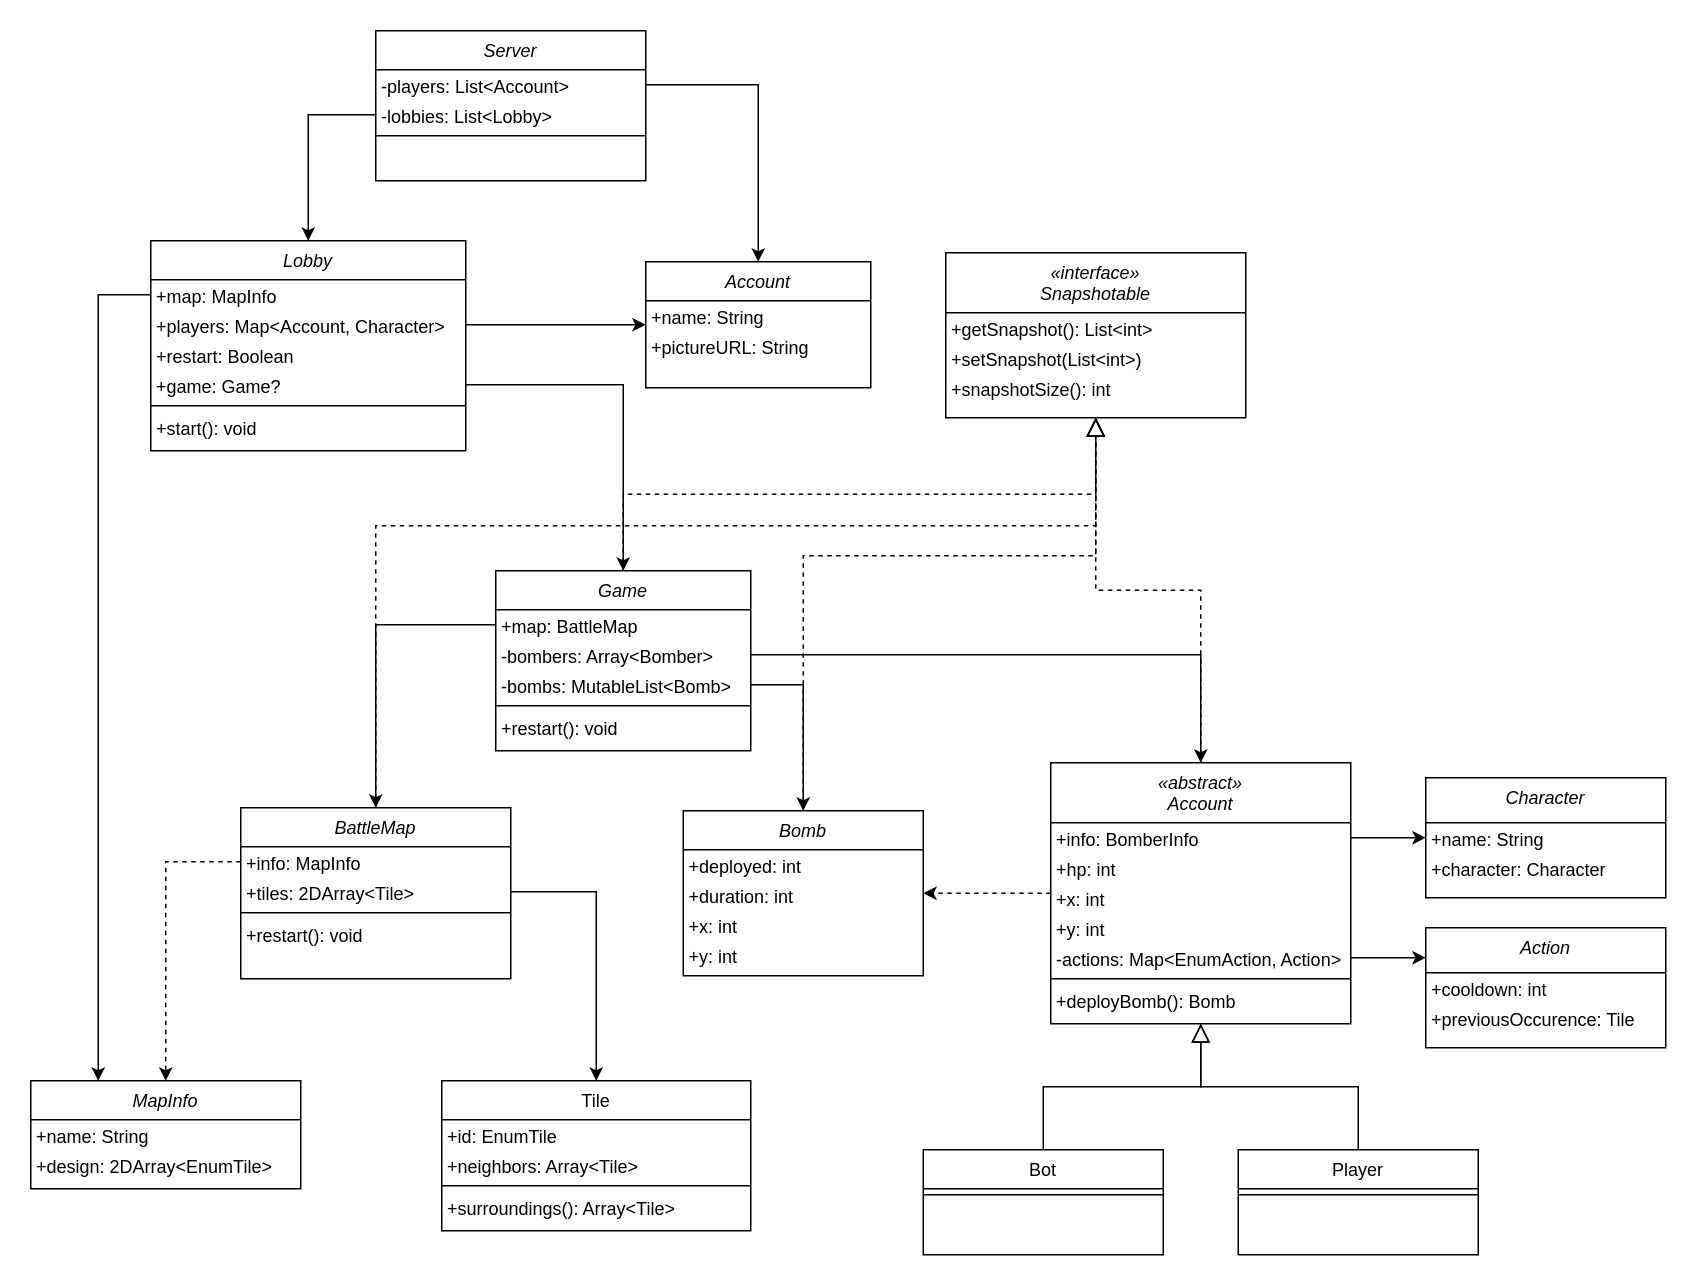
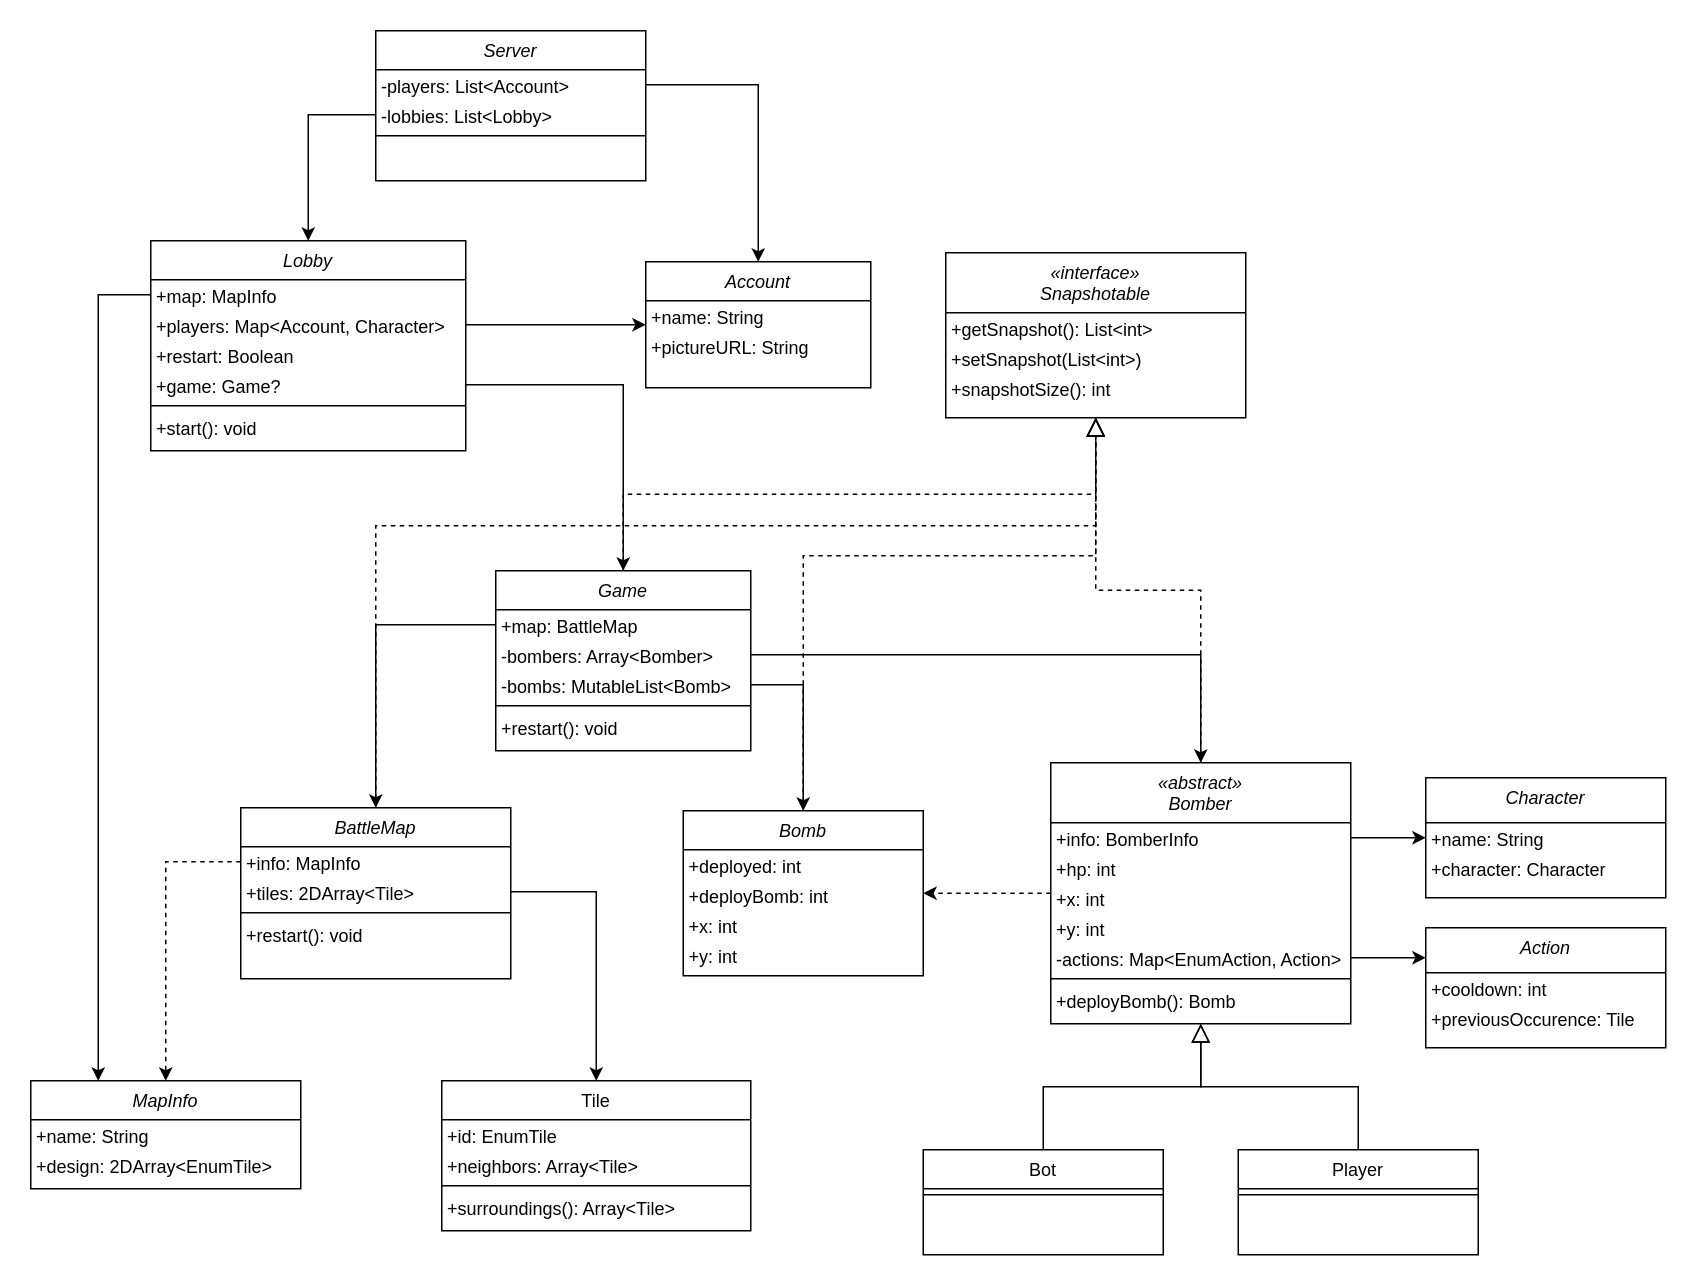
(1200, 783) -> (1200, 783)
(750, 897) -> (760, 897)
